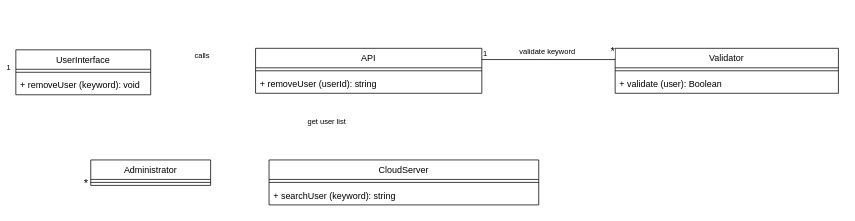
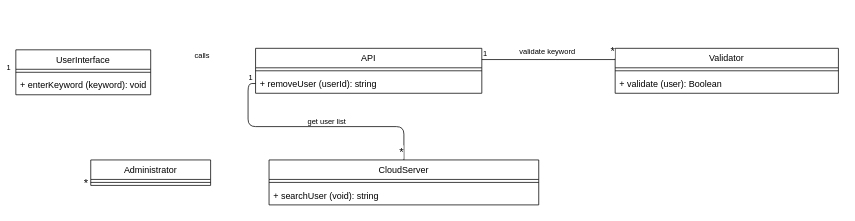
(354, 85) -> (354, 85)
(84, 86) -> (89, 86)
none -> (315, 127)
(344, 196) -> (335, 196)
